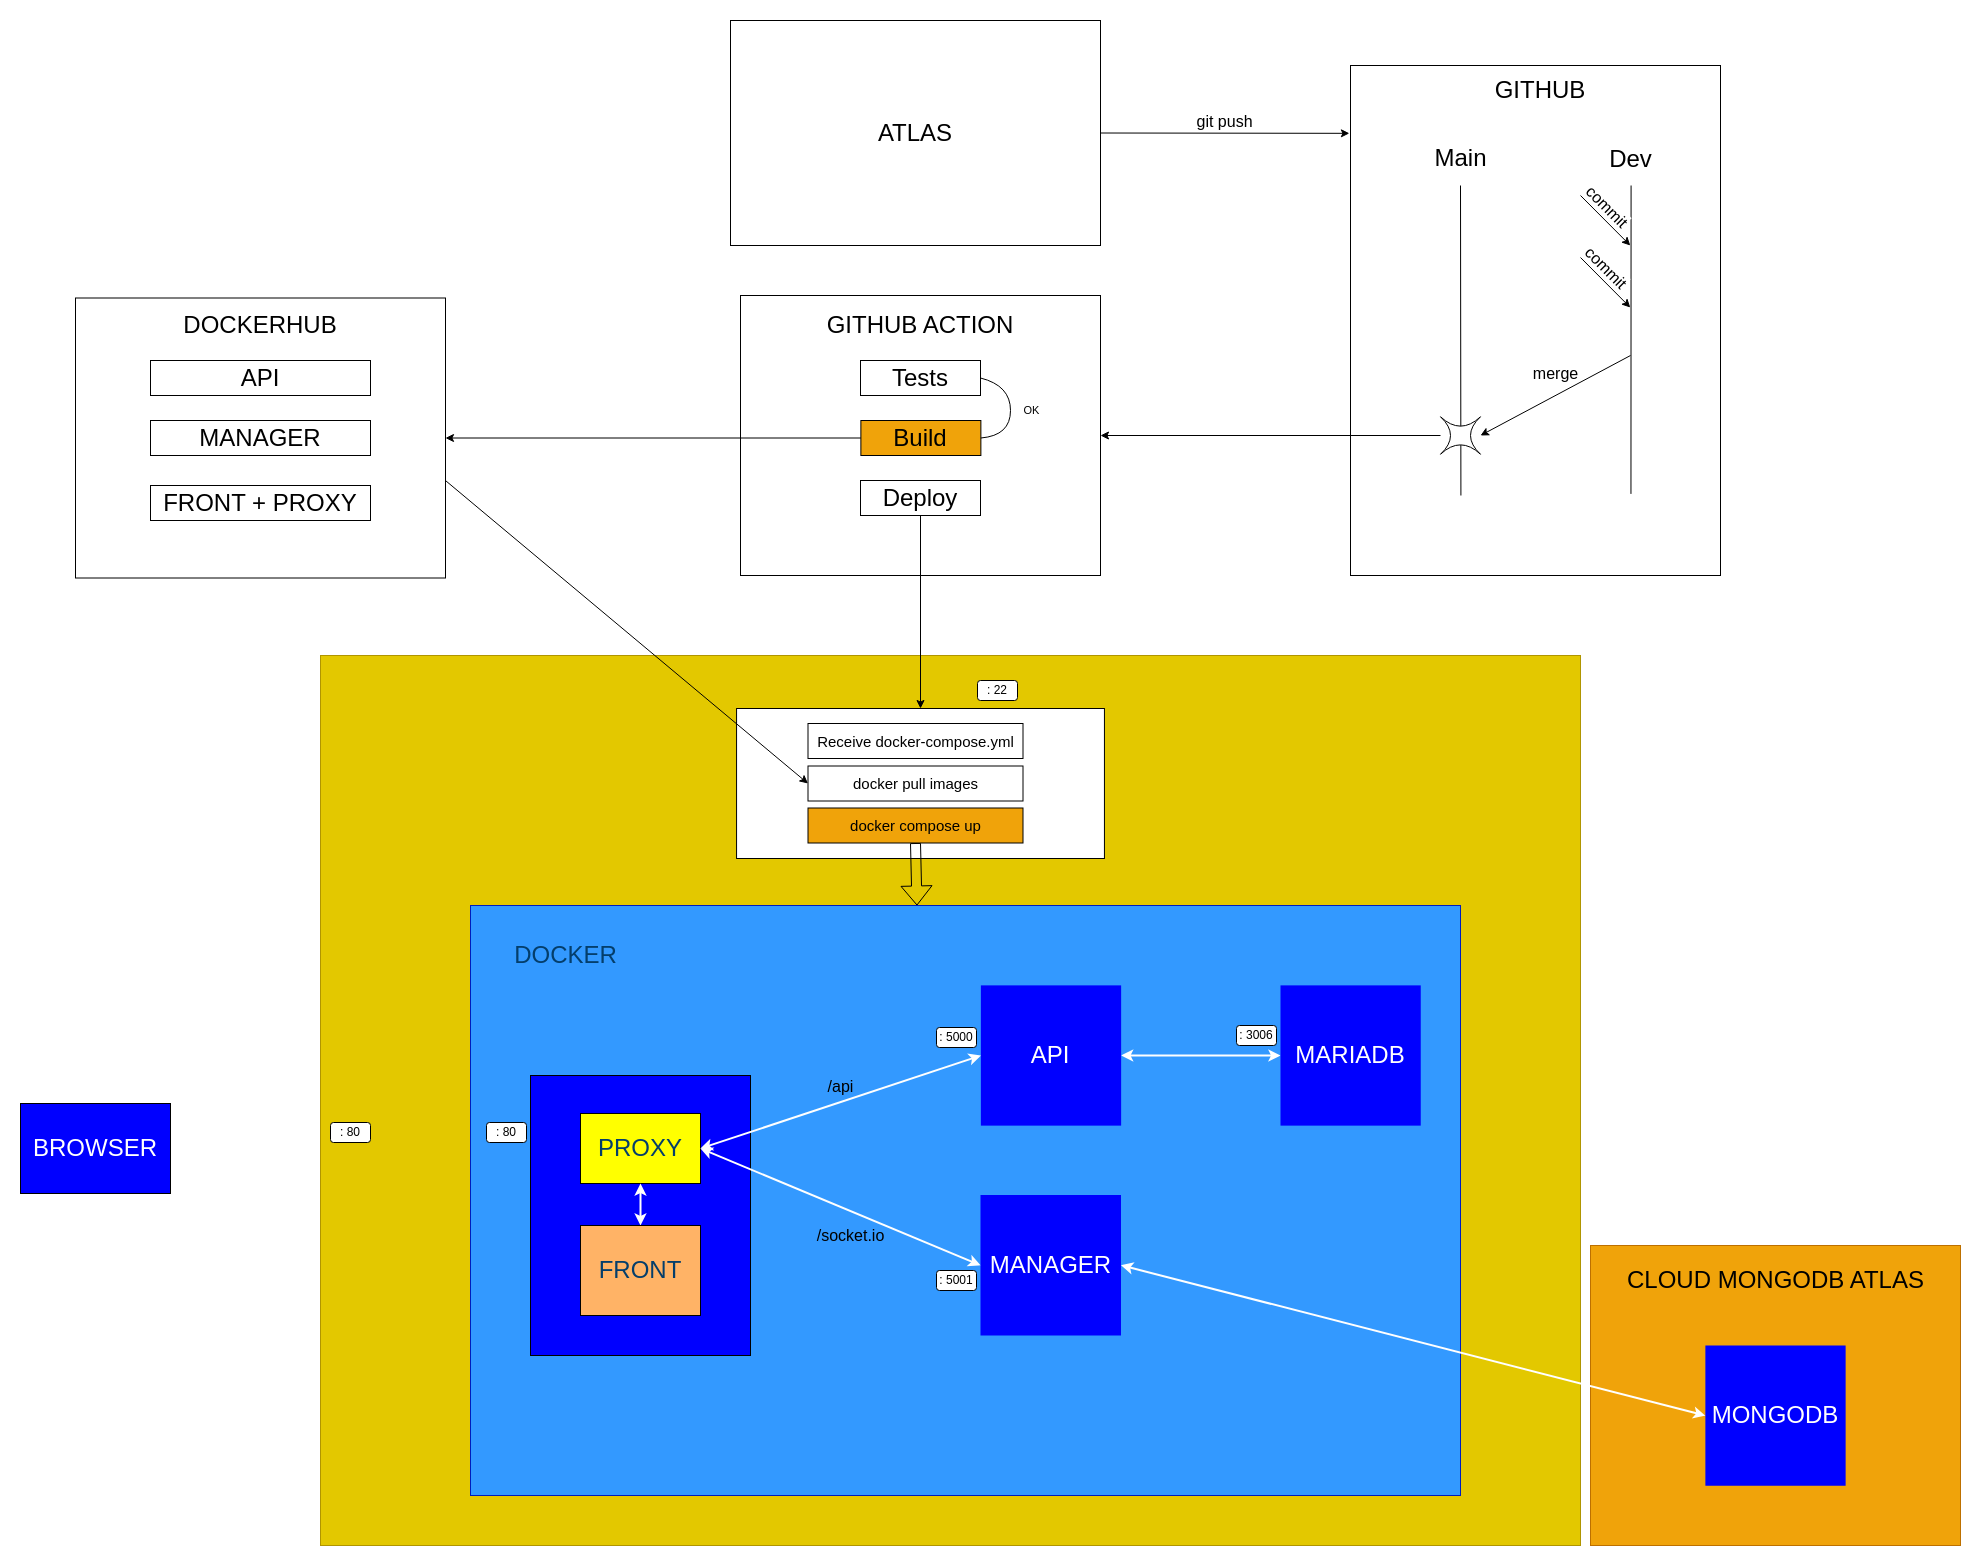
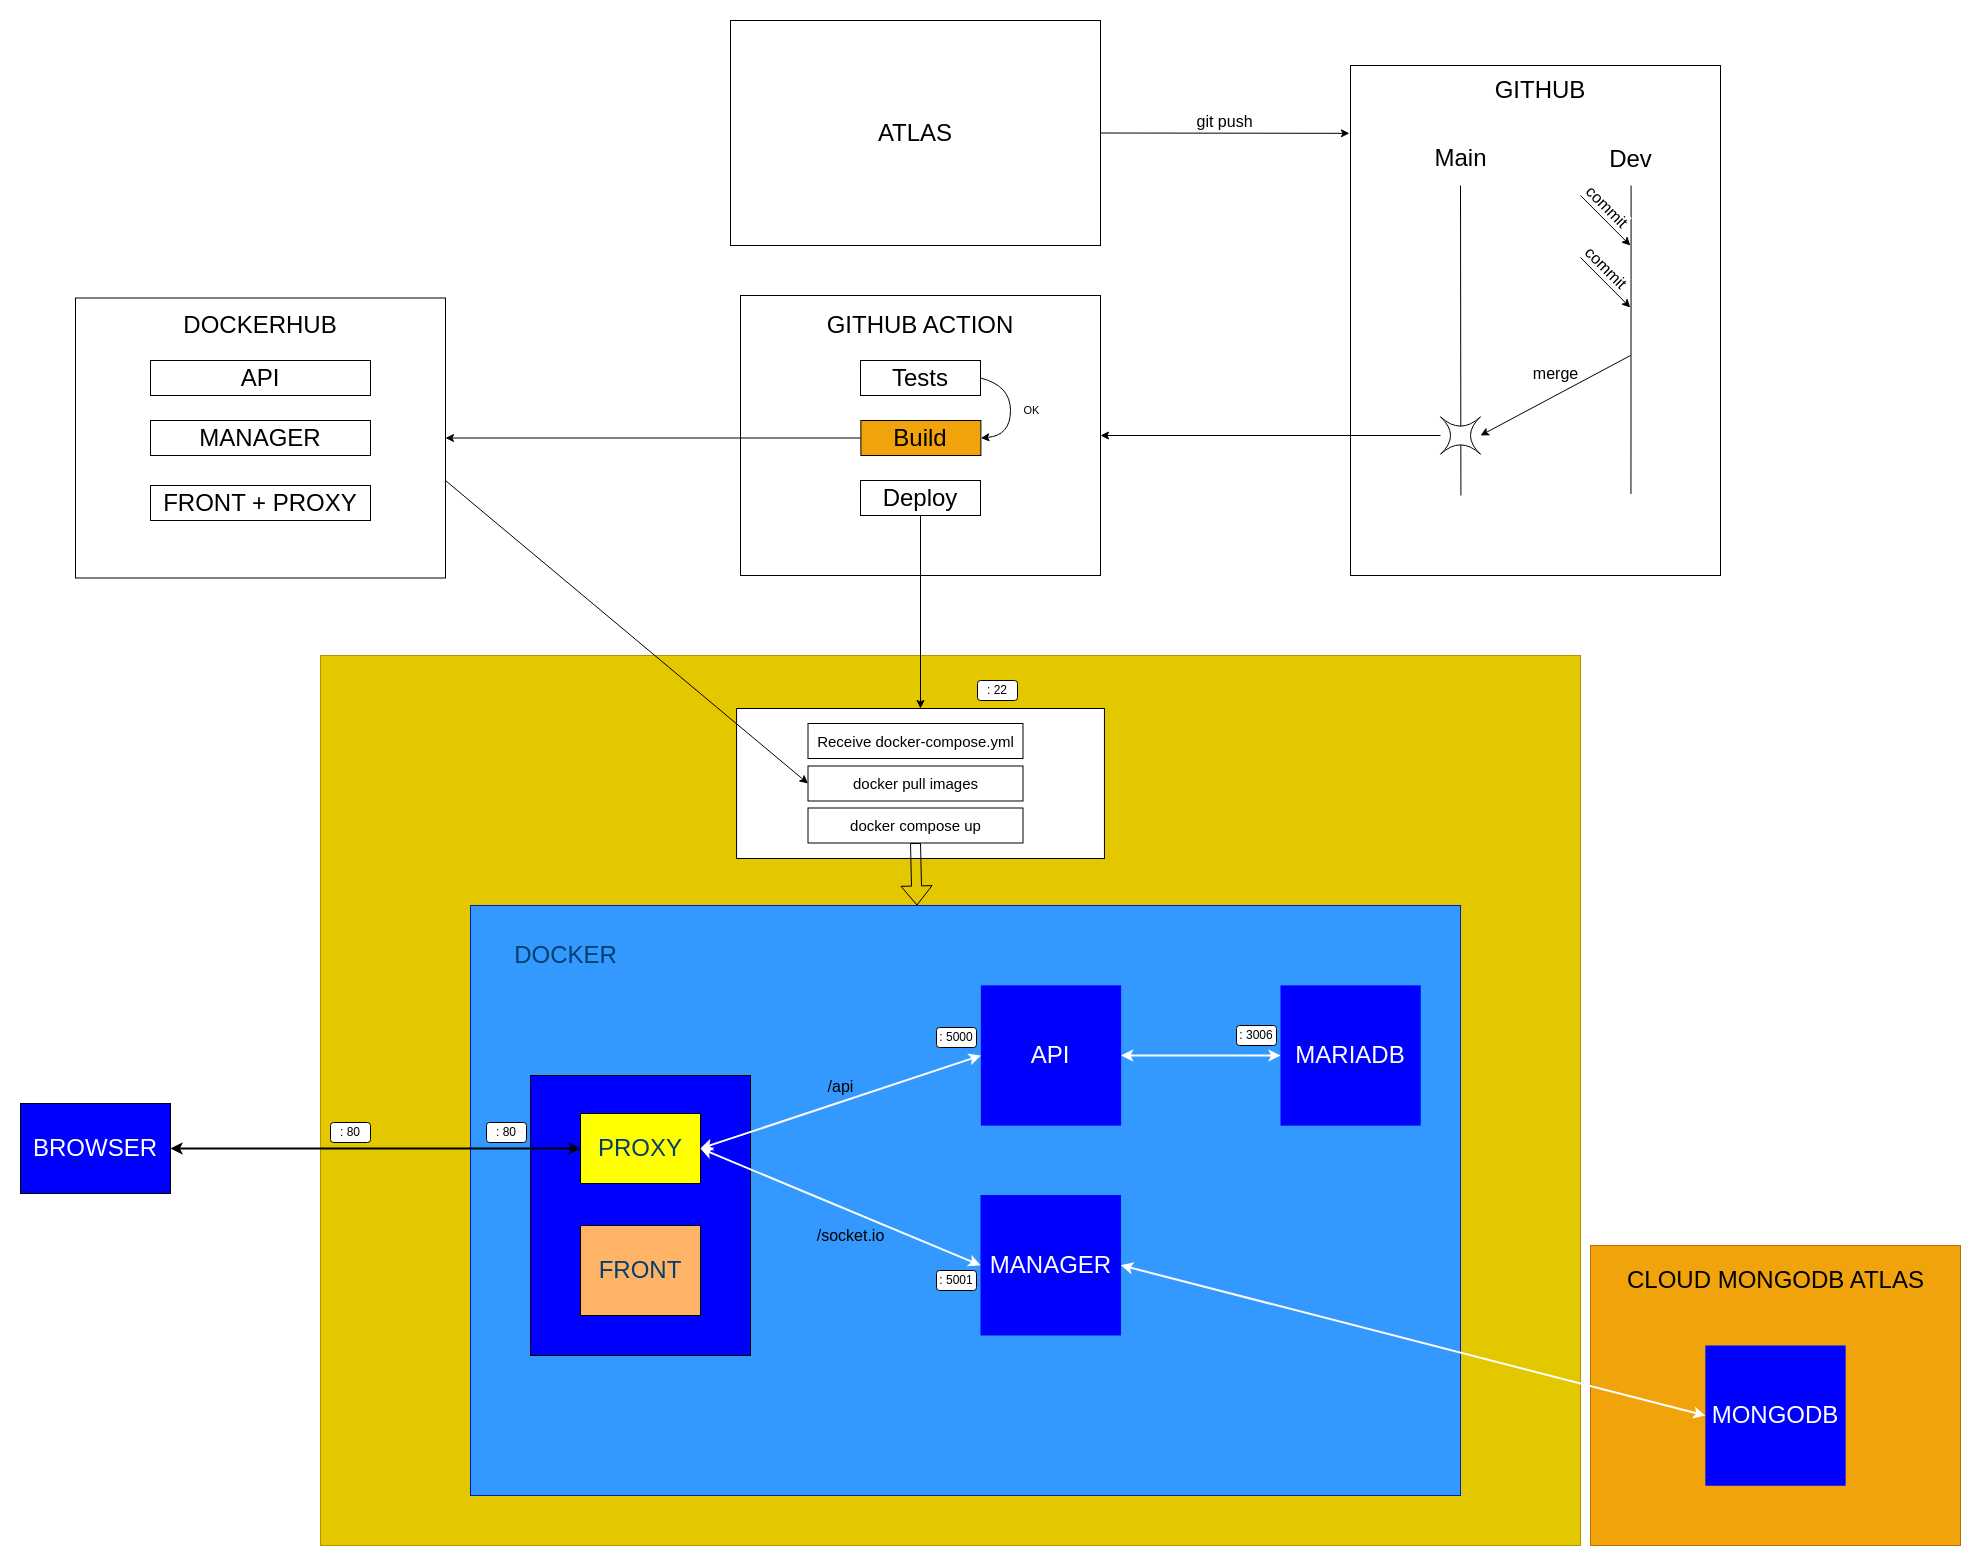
(998, 433) -> (1001, 433)
(916, 826) -> (916, 826)
none -> (375, 1149)
(641, 1205) -> none
